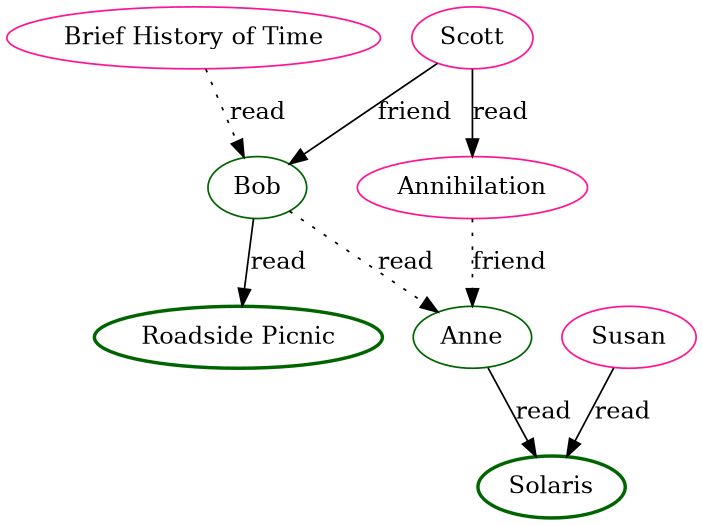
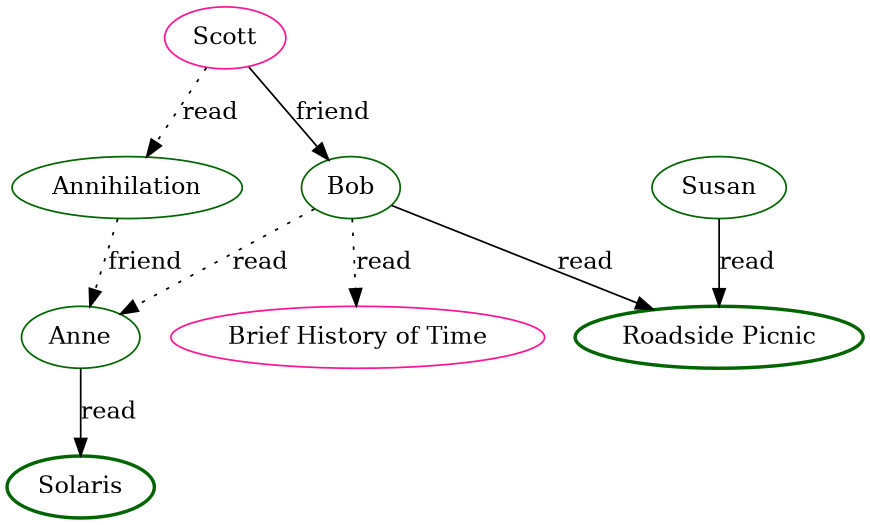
(472, 104) -> (182, 105)
(221, 105) -> (354, 254)
(472, 188) -> (127, 188)
(629, 337) -> (719, 188)
(594, 404) -> (719, 254)
